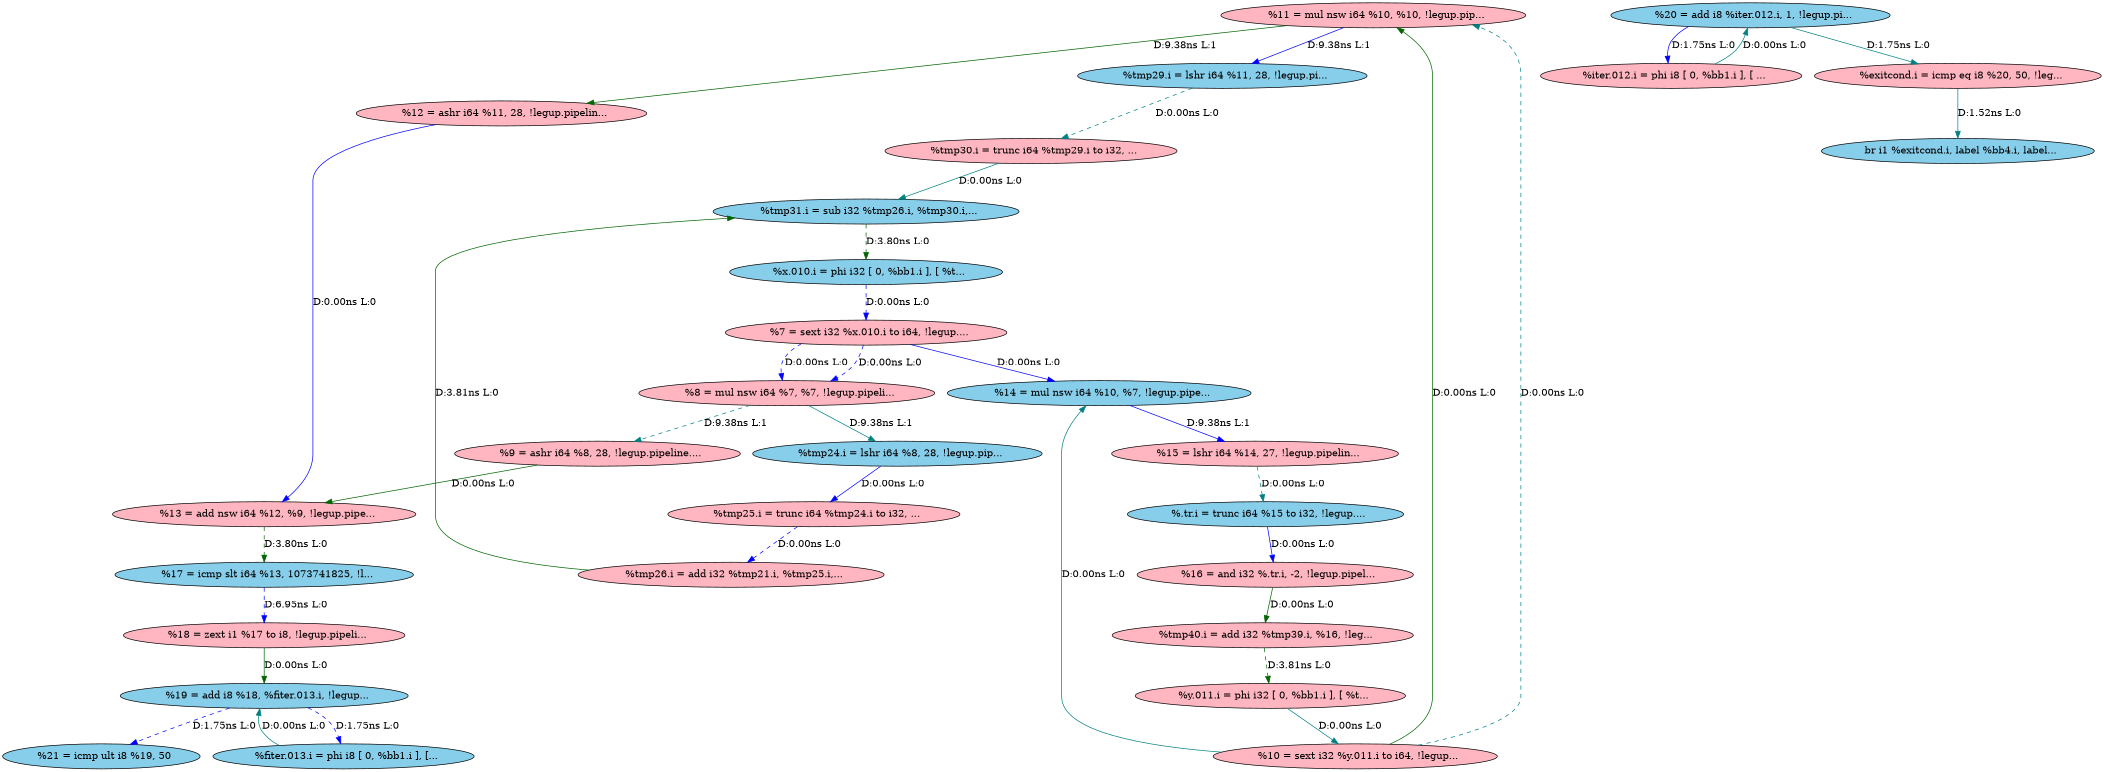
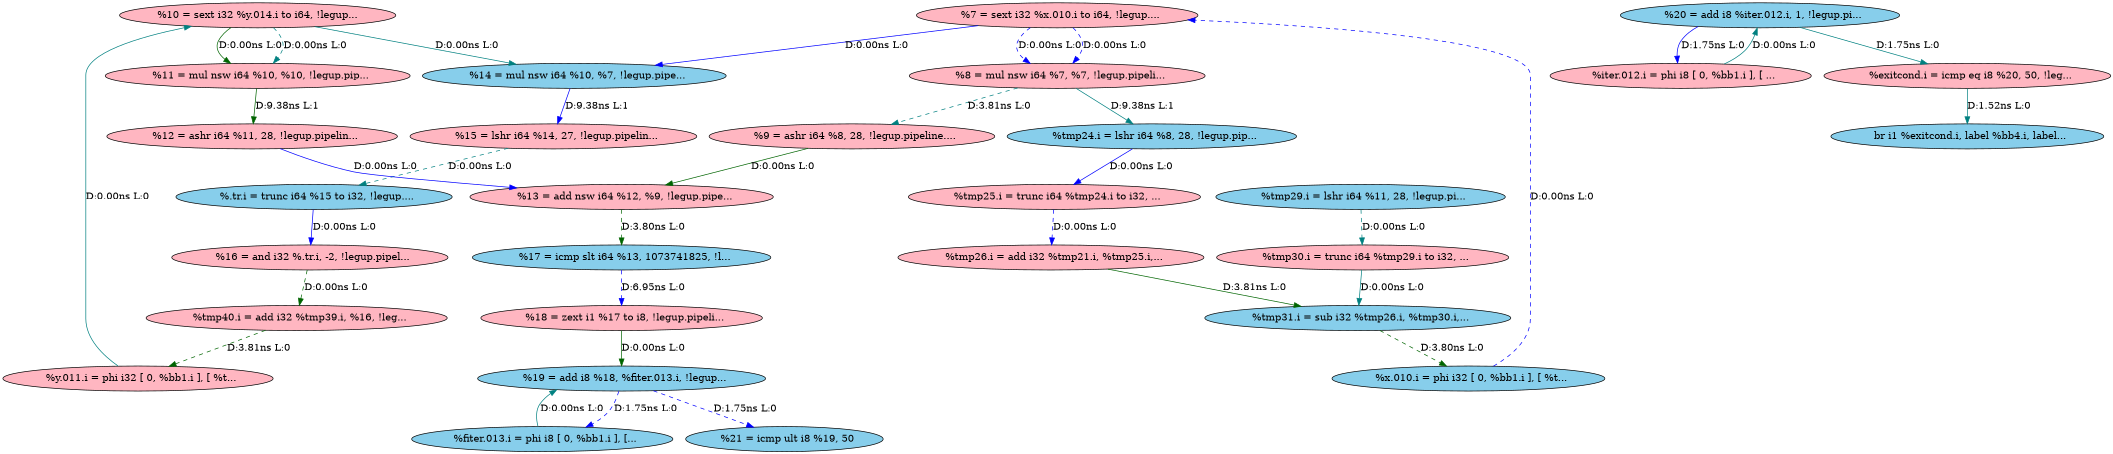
(1301, 44) -> none
(736, 423) -> (999, 106)
(1270, 602) -> (304, 284)
(1355, 756) -> (258, 15)
